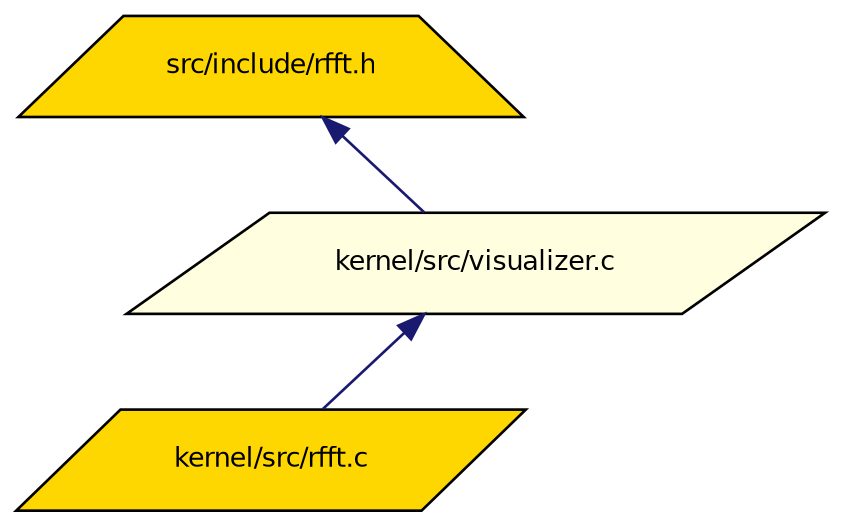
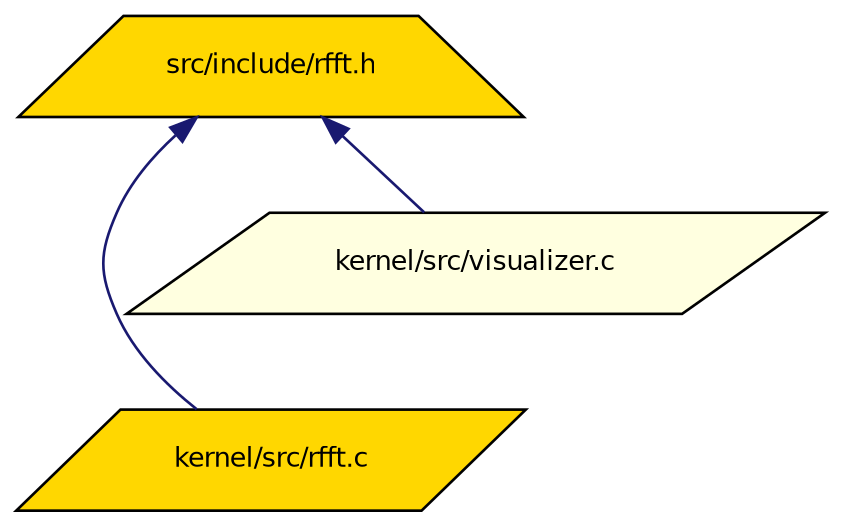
(364, 371) -> (105, 277)
